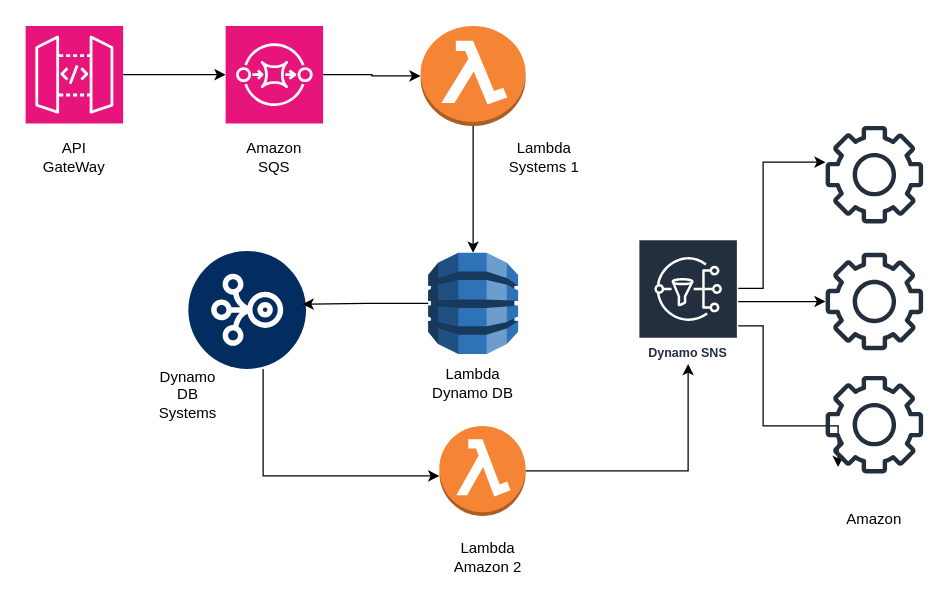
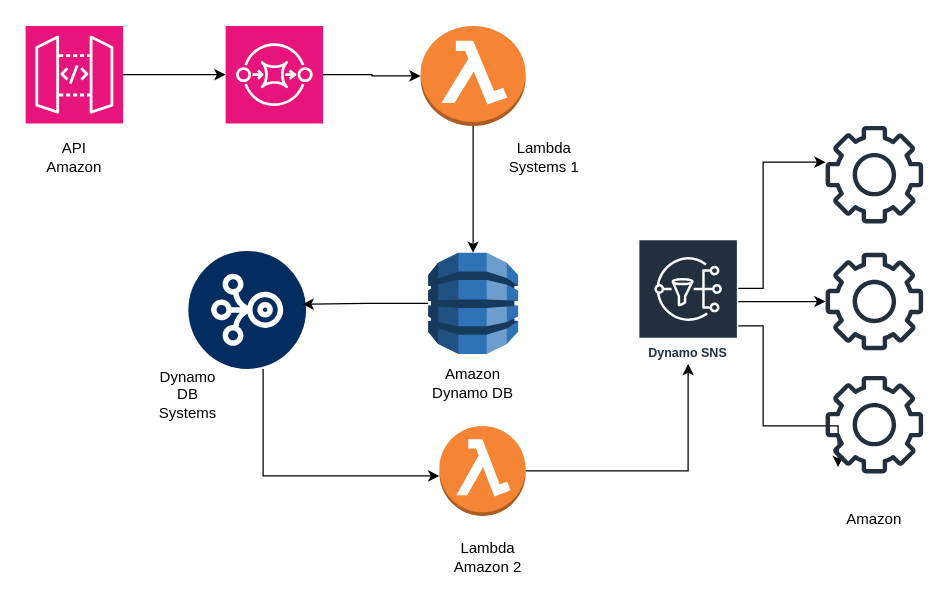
(74, 157) -> (74, 157)
(274, 157) -> none
(473, 383) -> (473, 383)
